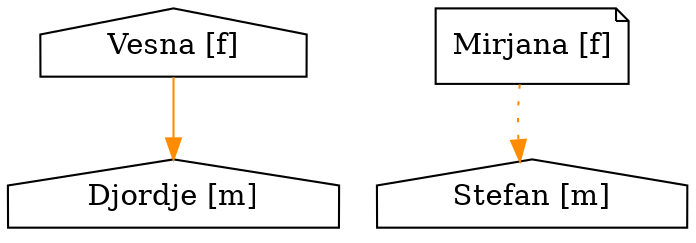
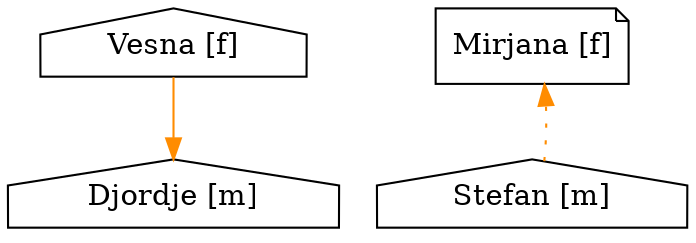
(518, 112) -> (546, 133)
